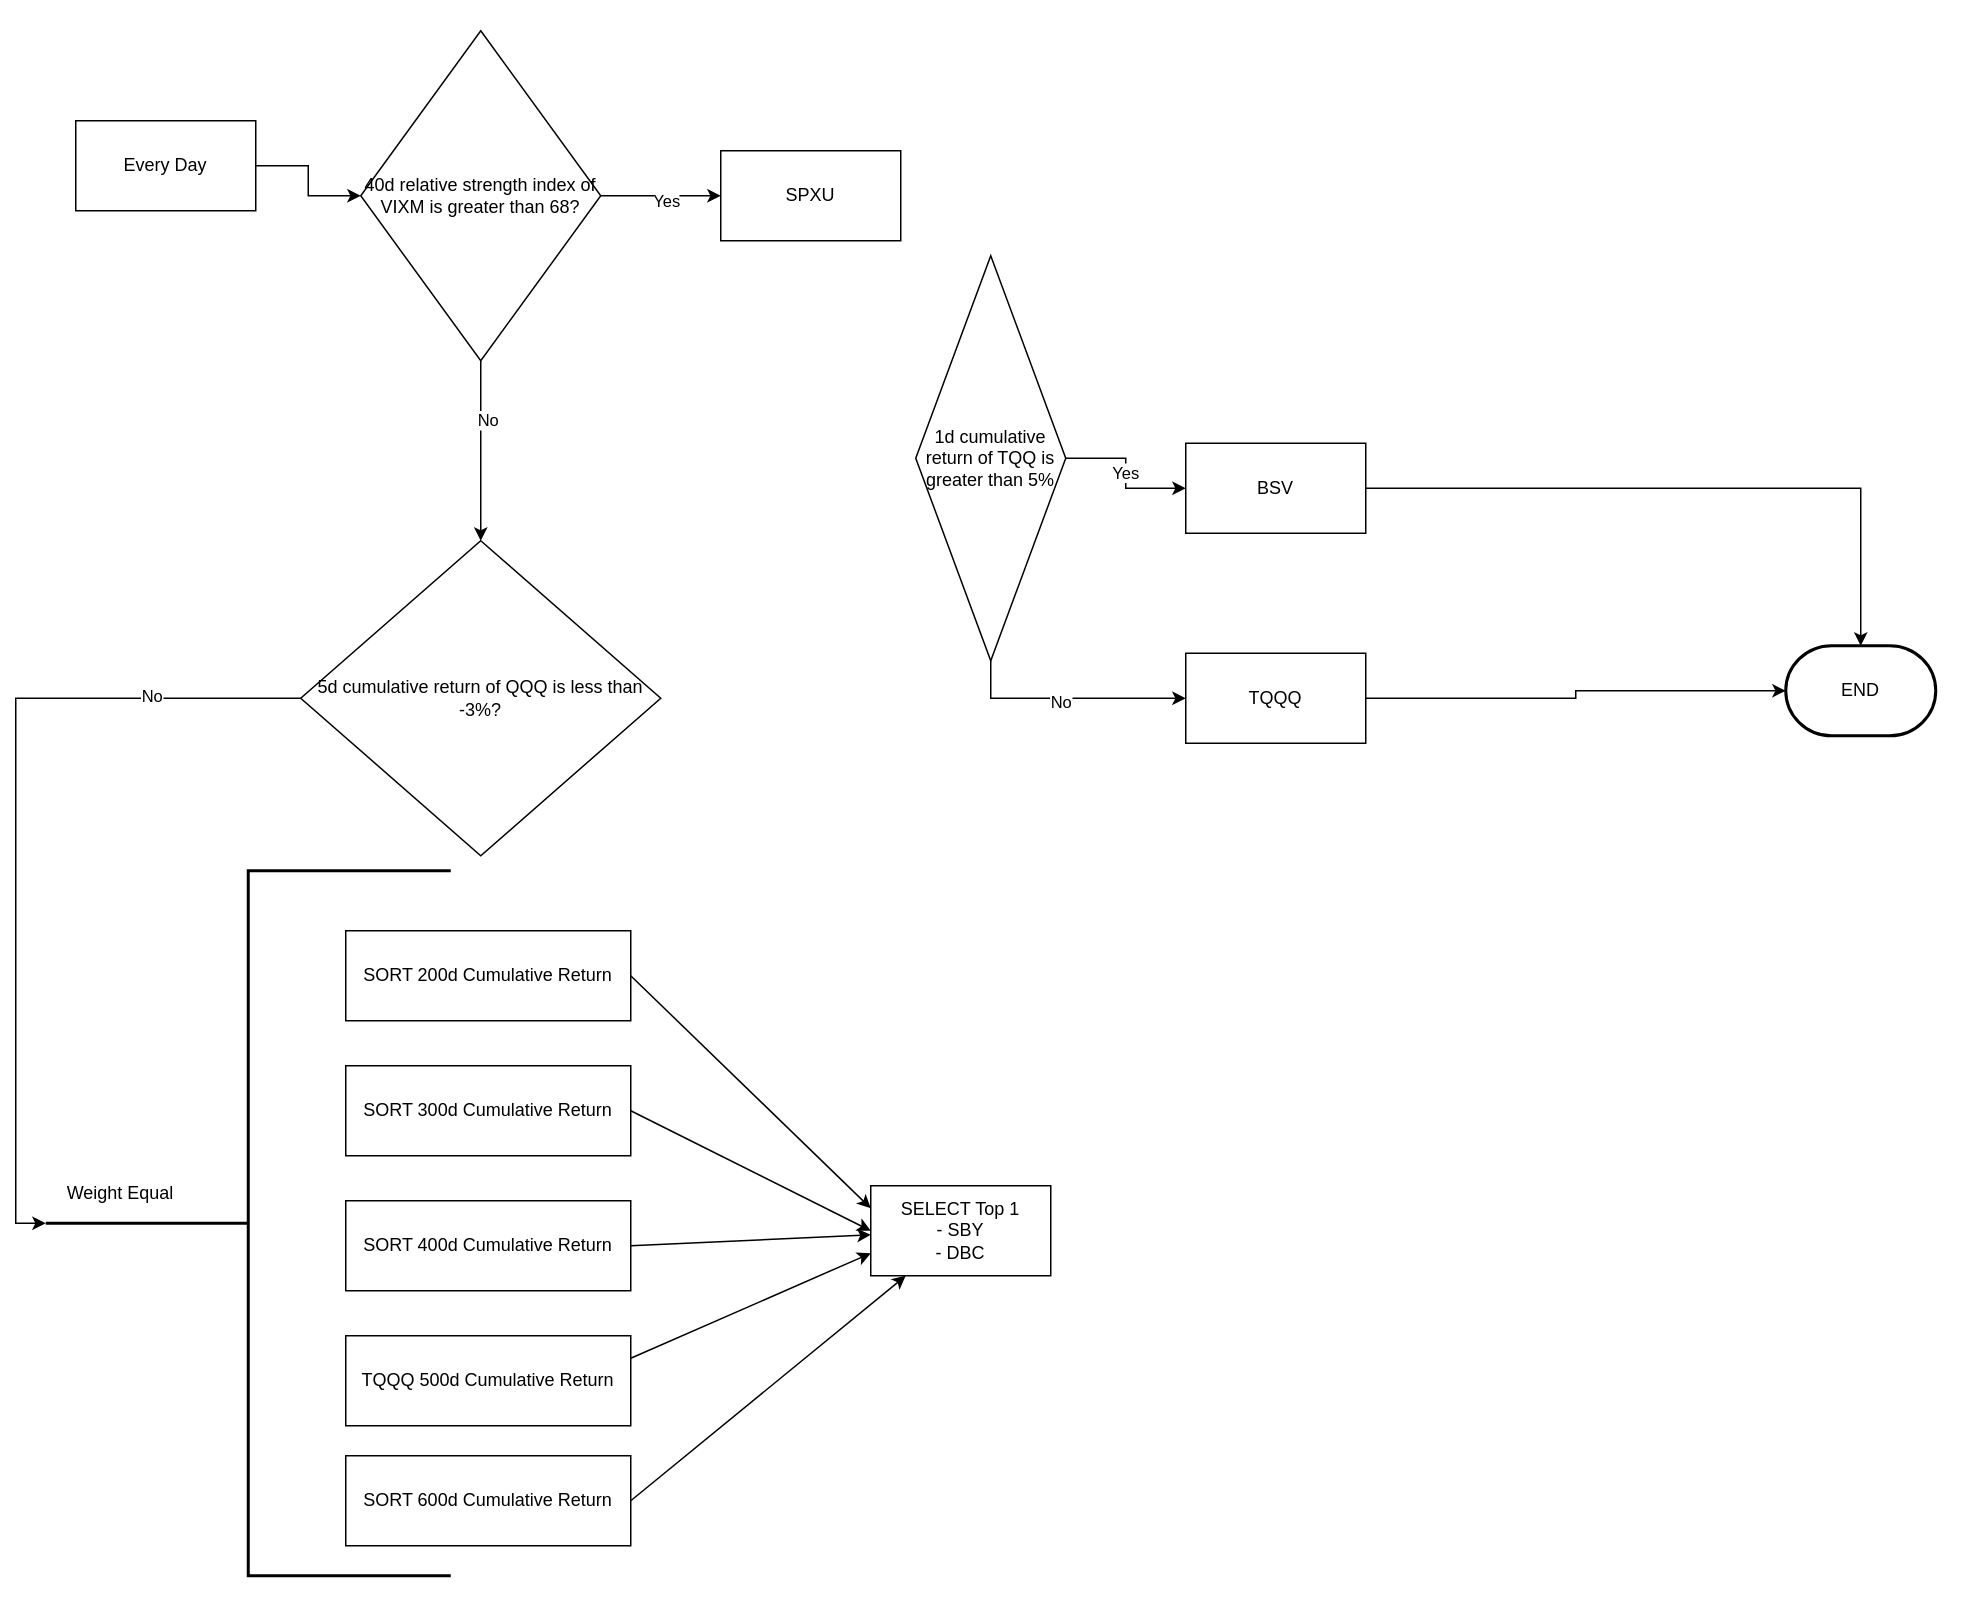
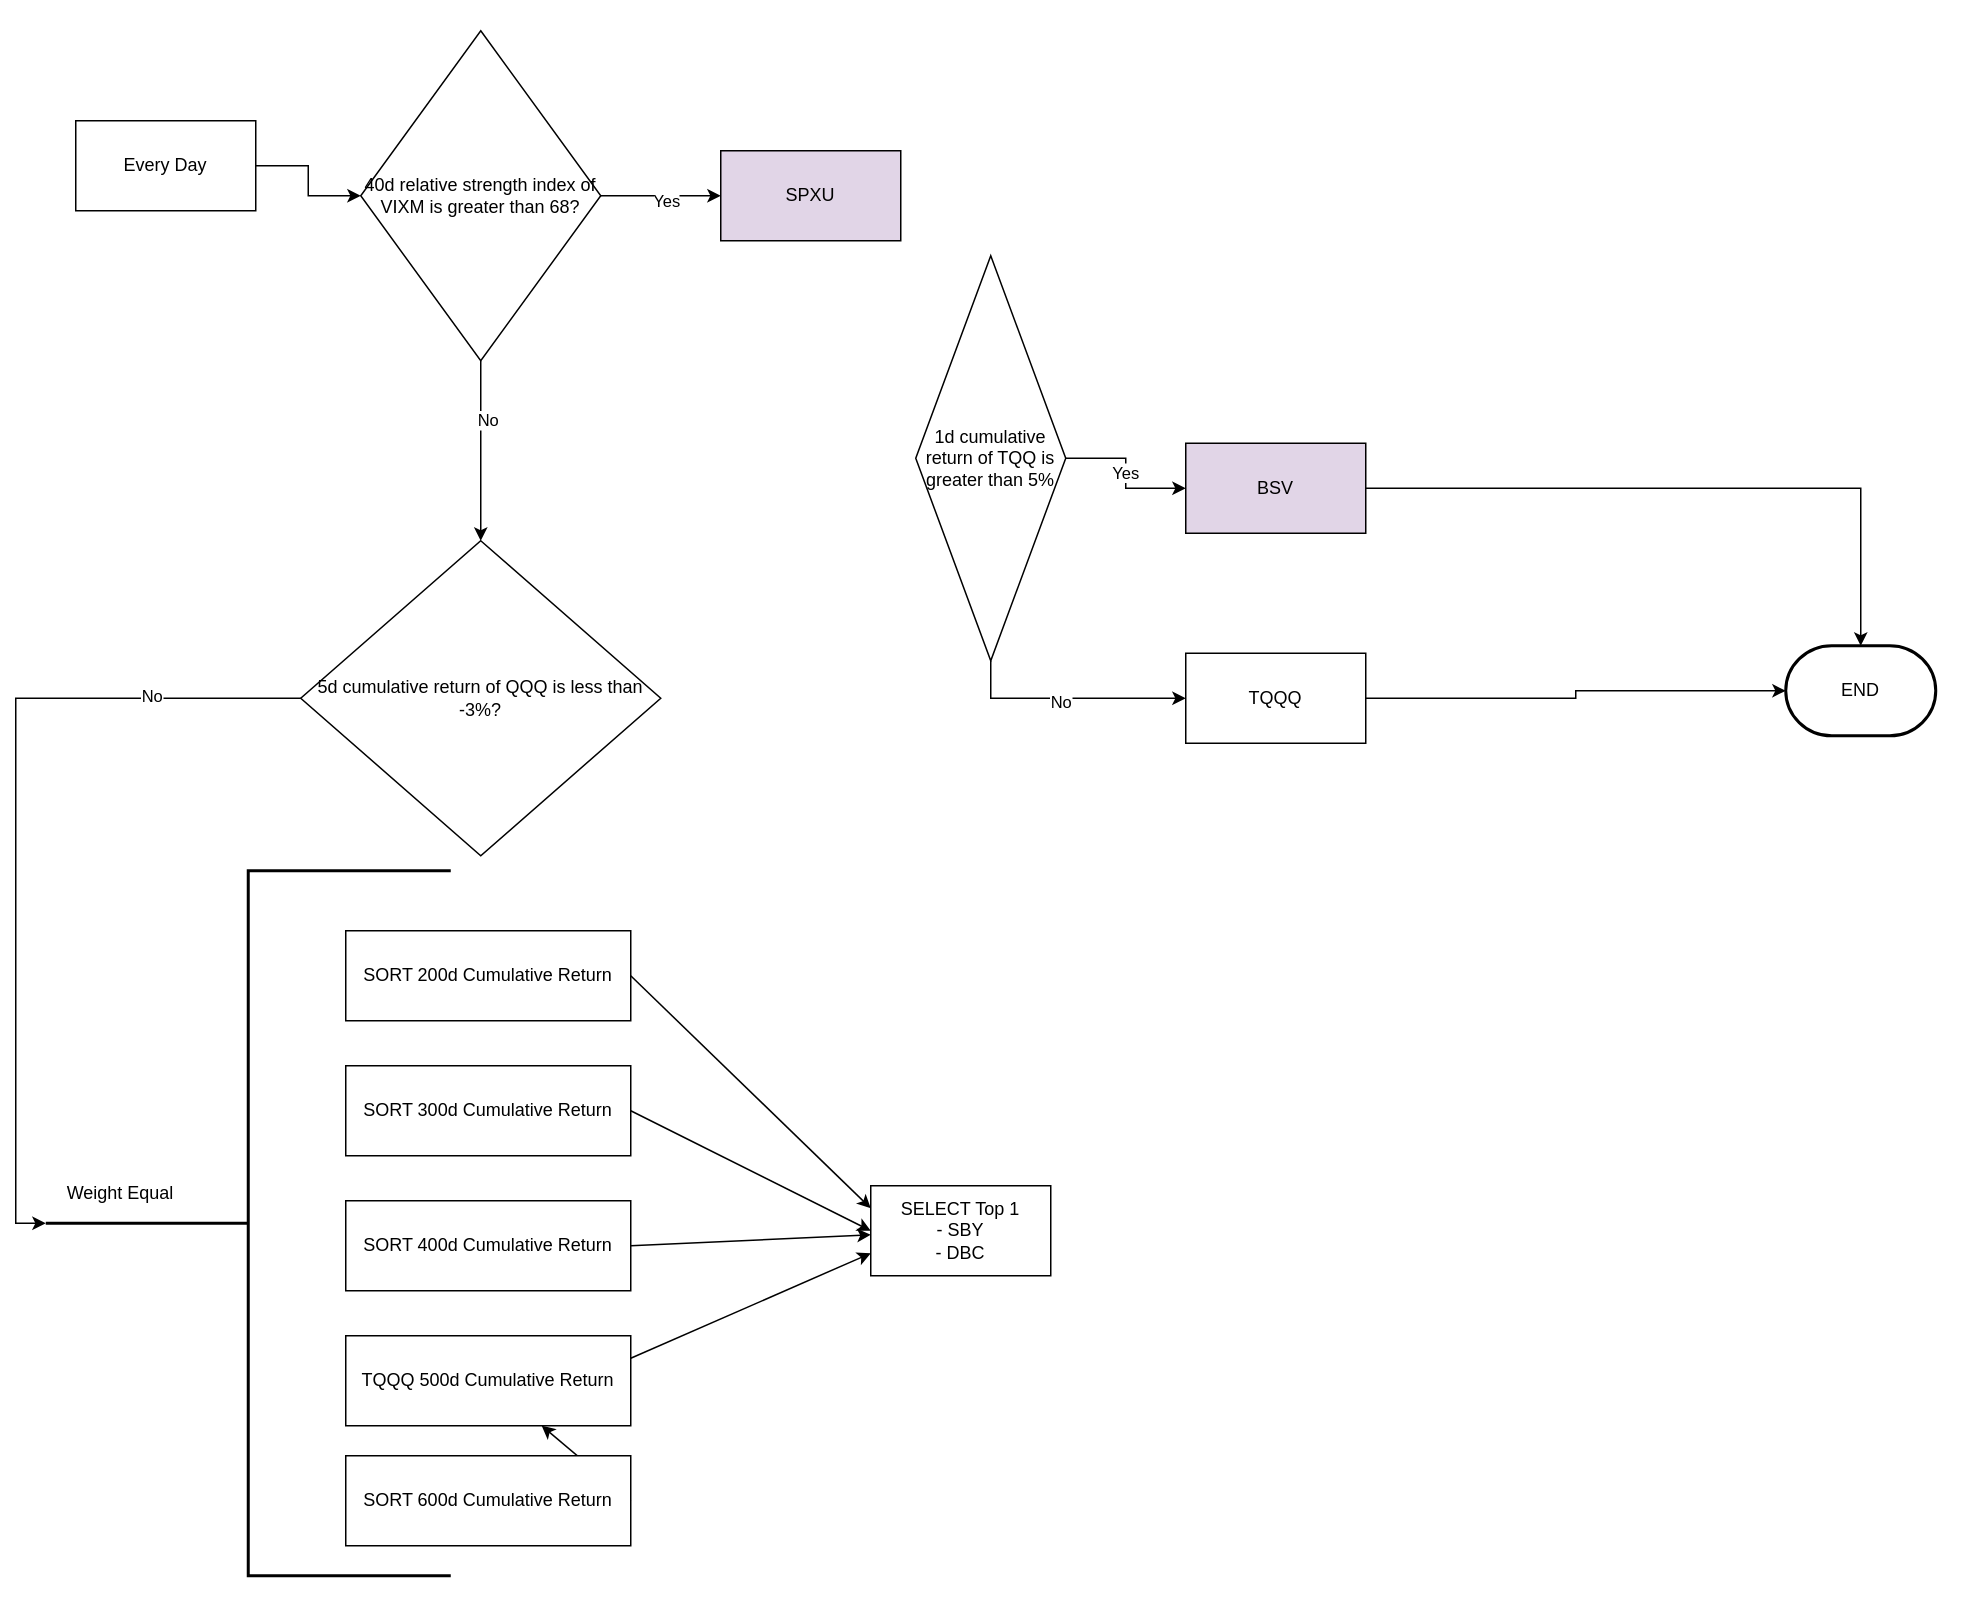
(811, 196) -> (811, 196)
(1276, 488) -> (1276, 488)
(764, 1392) -> (564, 1444)
